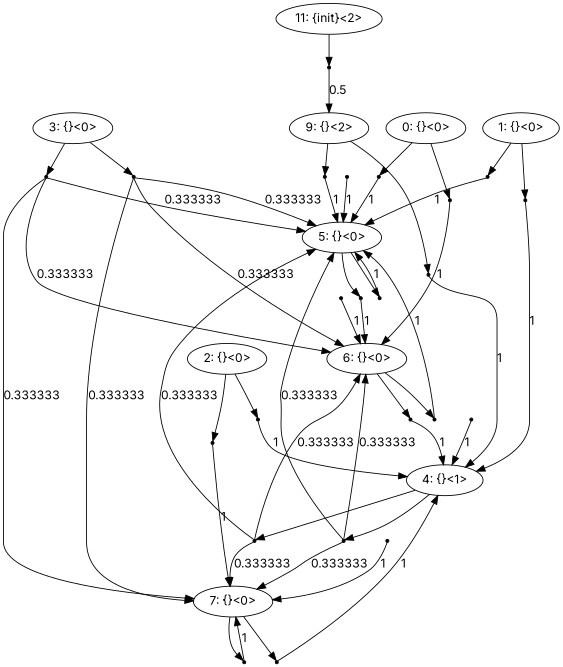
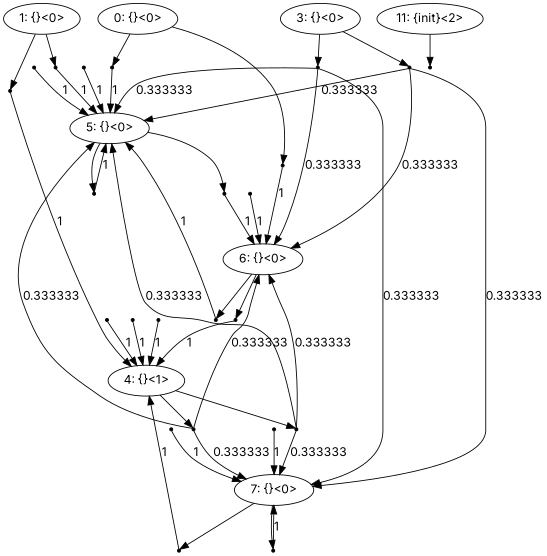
(329, 128) -> none
(227, 359) -> none
